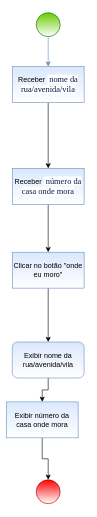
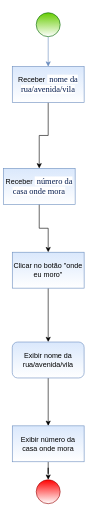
(48, 186) -> (39, 186)
(42, 420) -> (48, 444)
